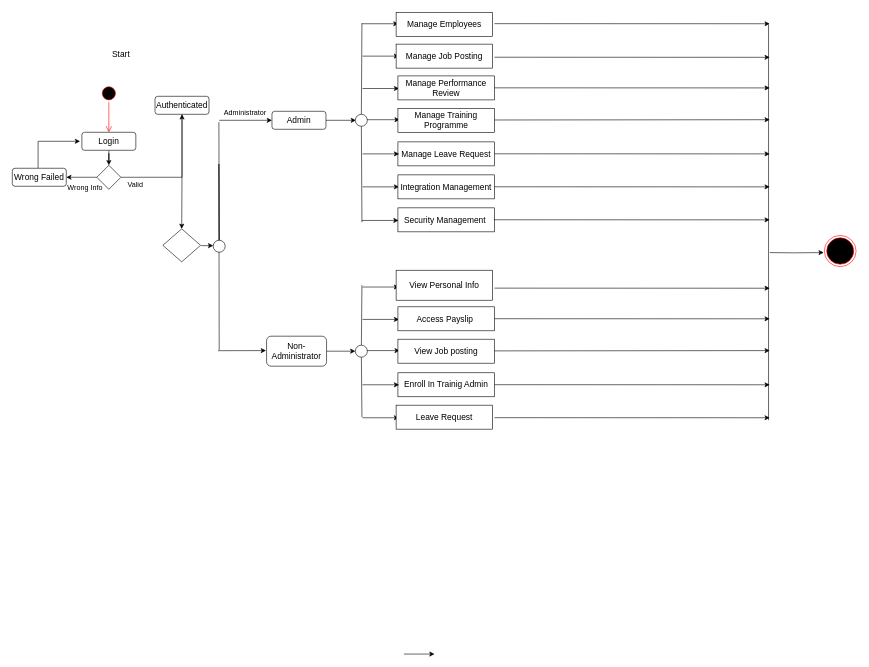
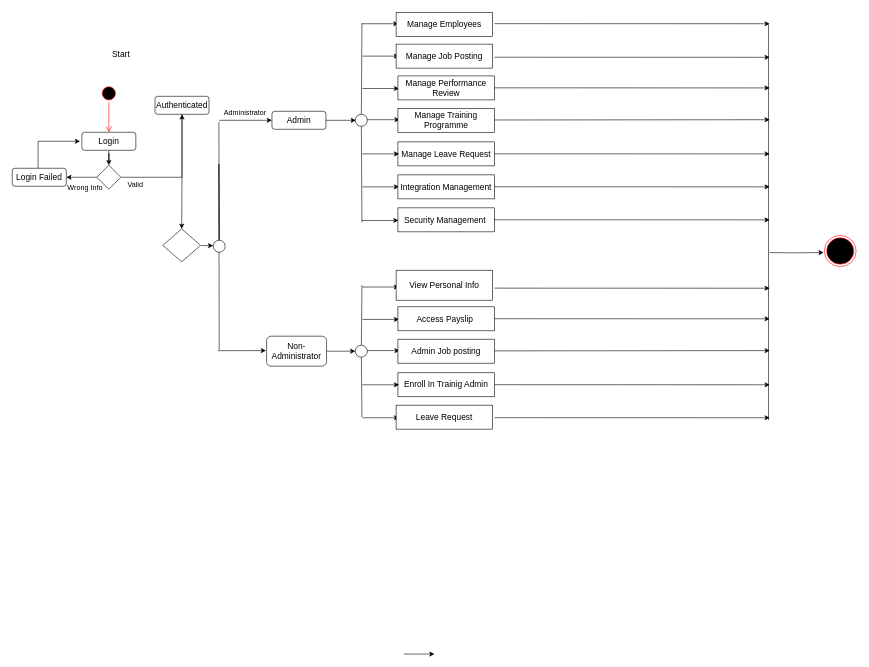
(39, 177) -> (39, 177)
(446, 351) -> (446, 351)
